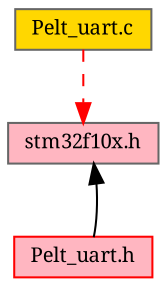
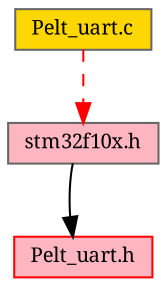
(97, 211) -> (70, 190)
